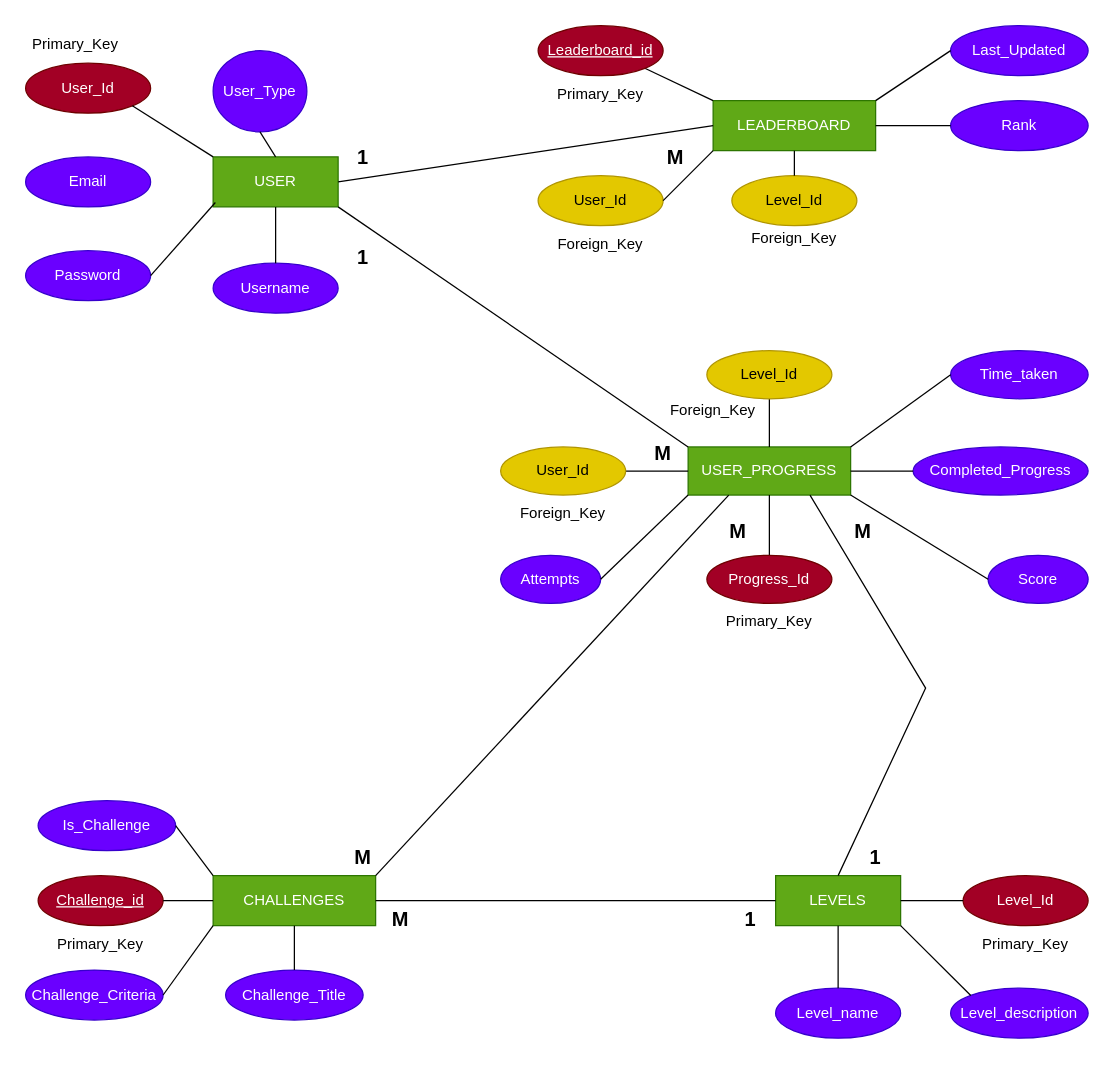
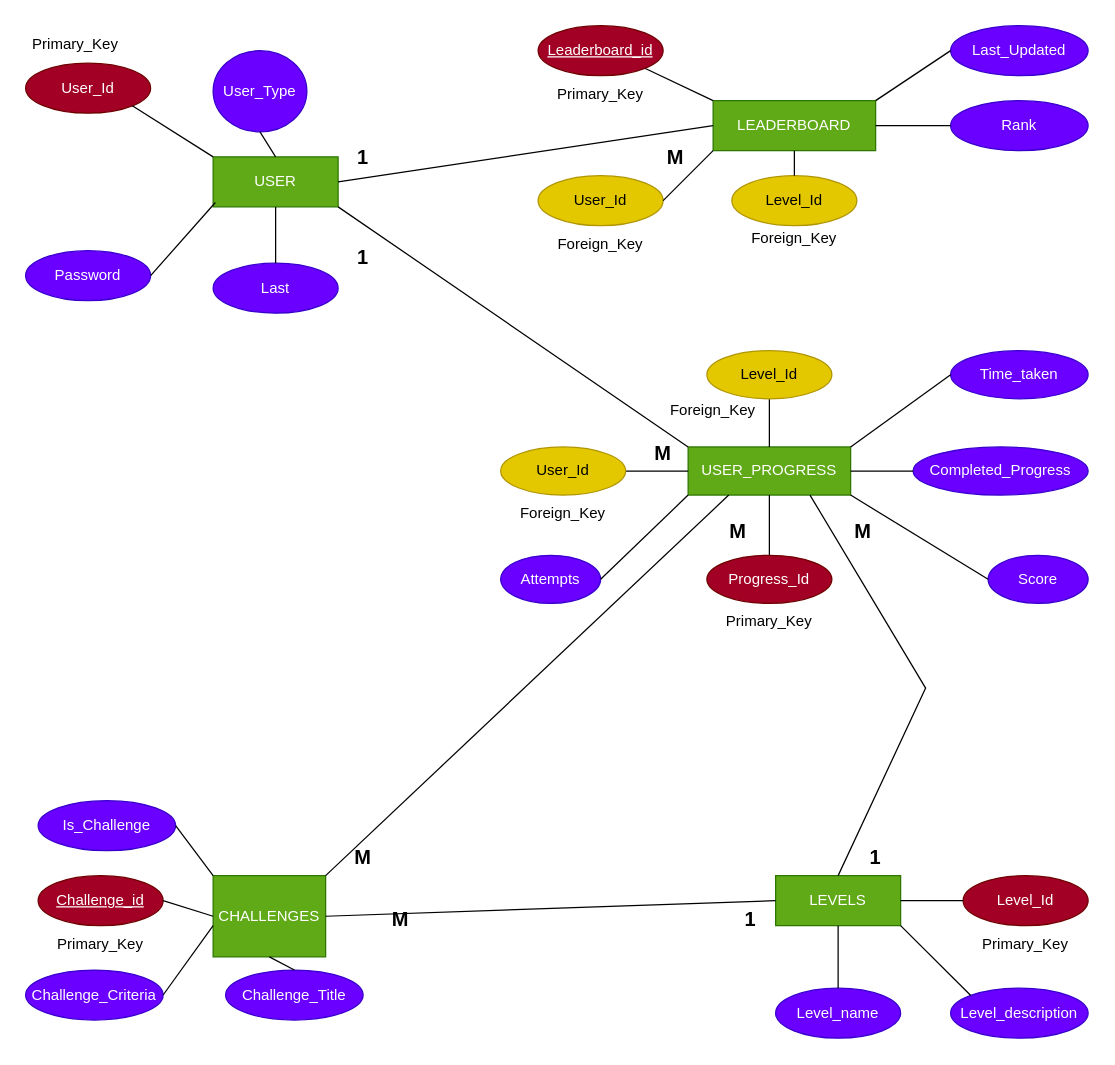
(88, 182) -> none
(276, 288) -> (276, 288)
(294, 901) -> (269, 916)
